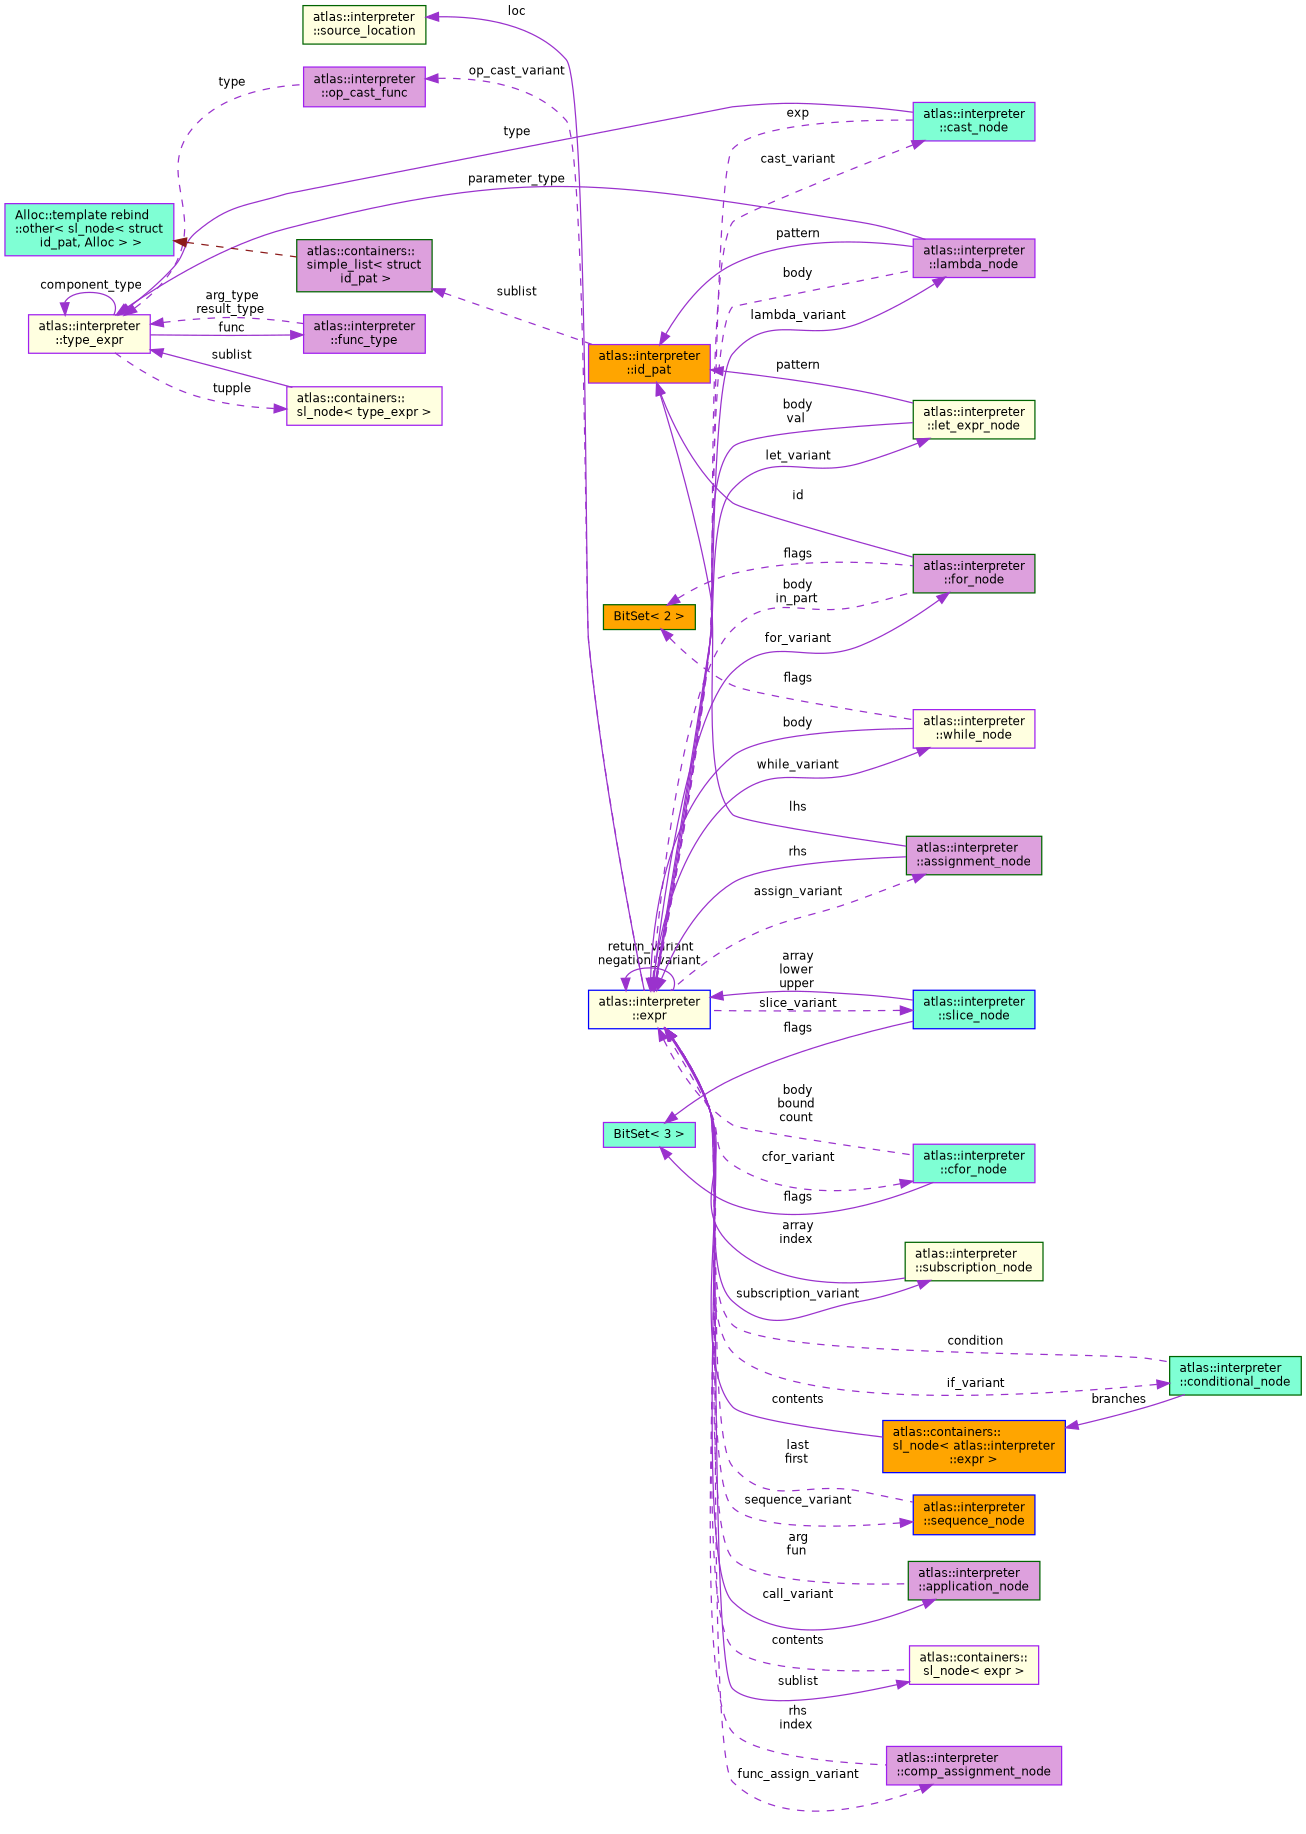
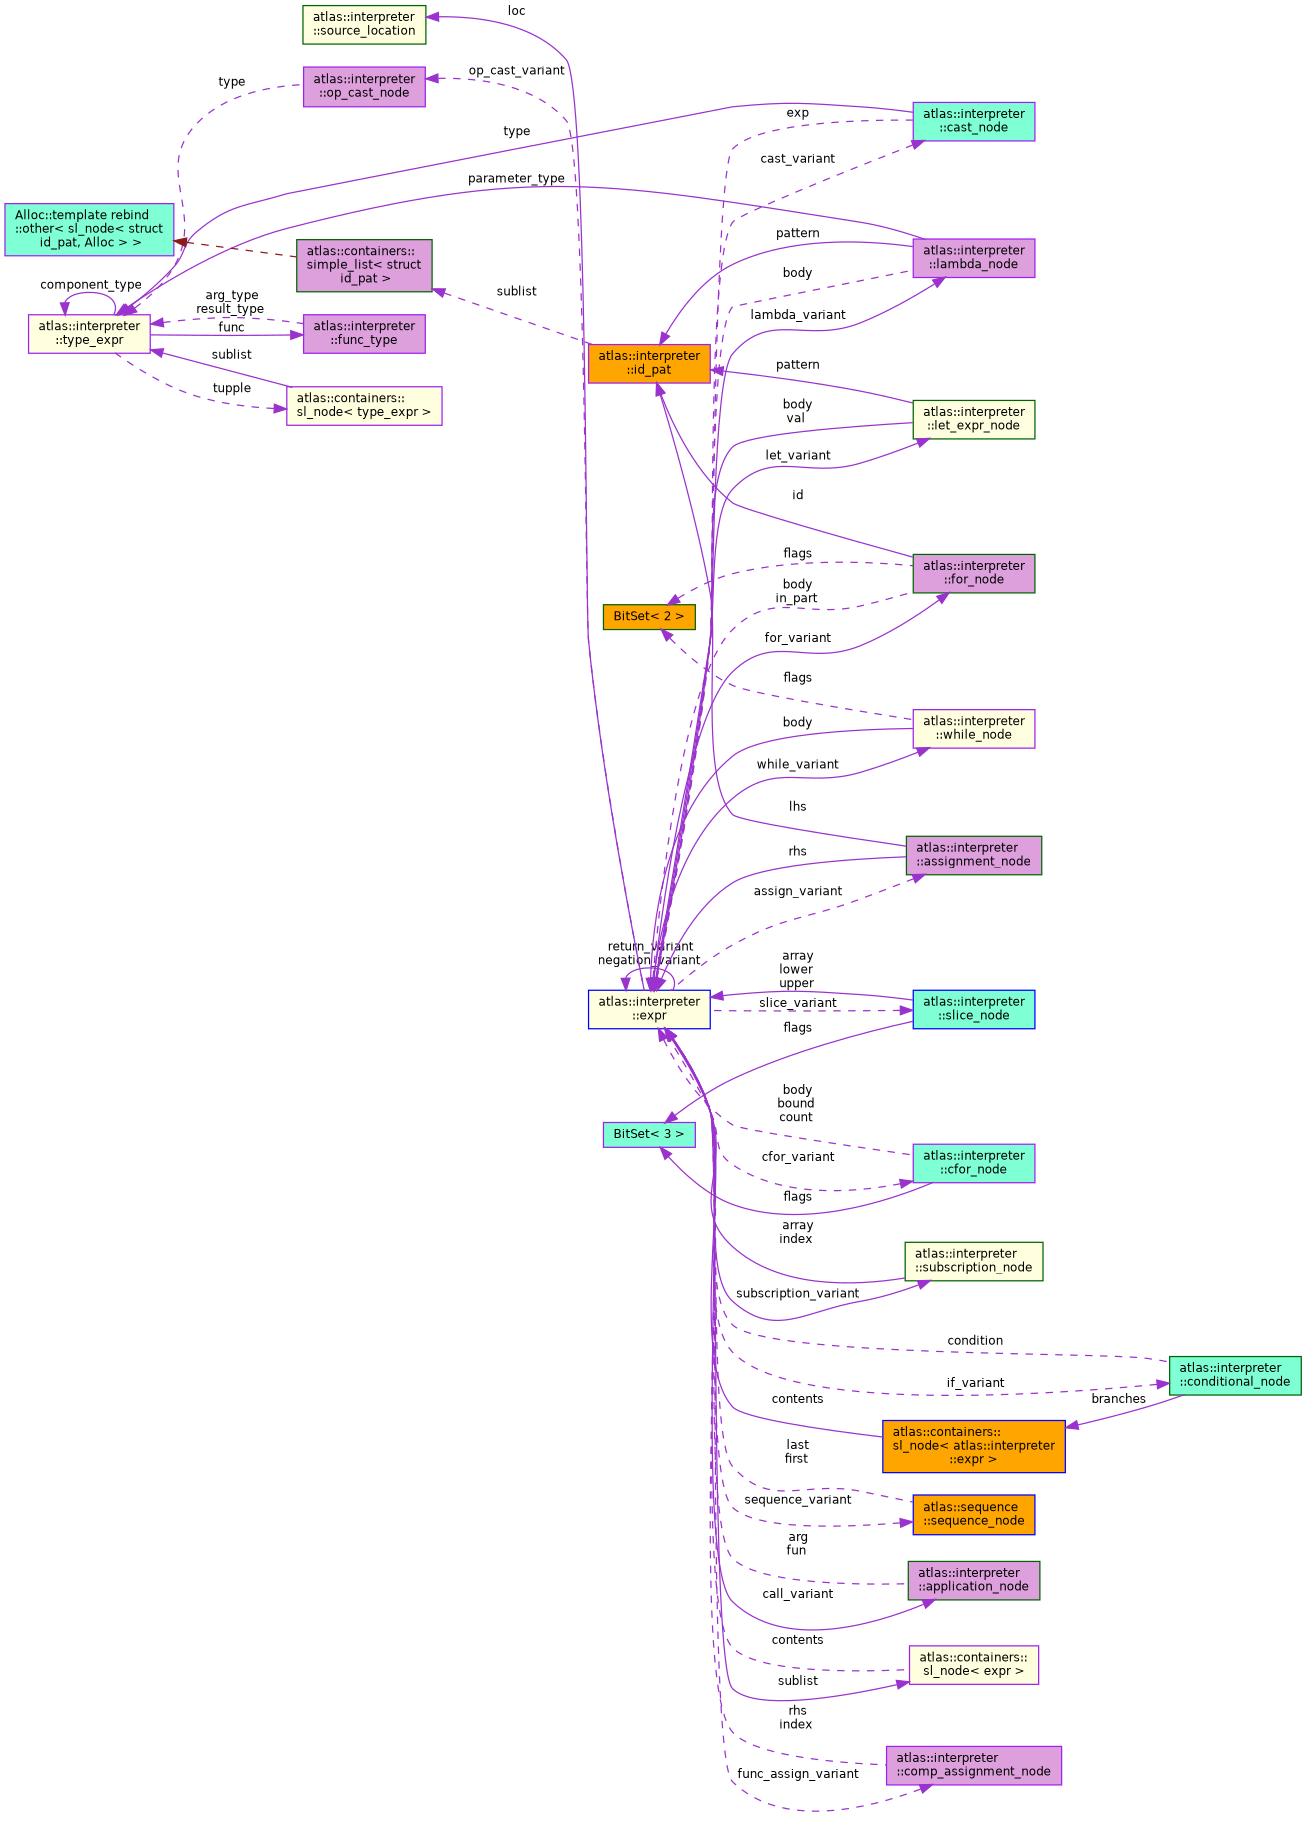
(364, 87) -> (364, 87)
(974, 1515) -> (974, 1515)
